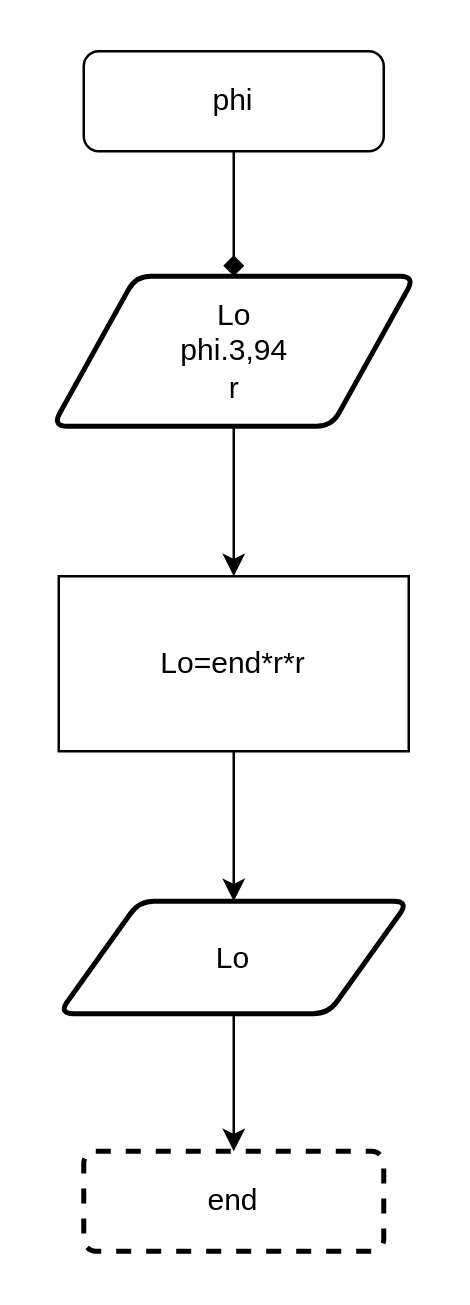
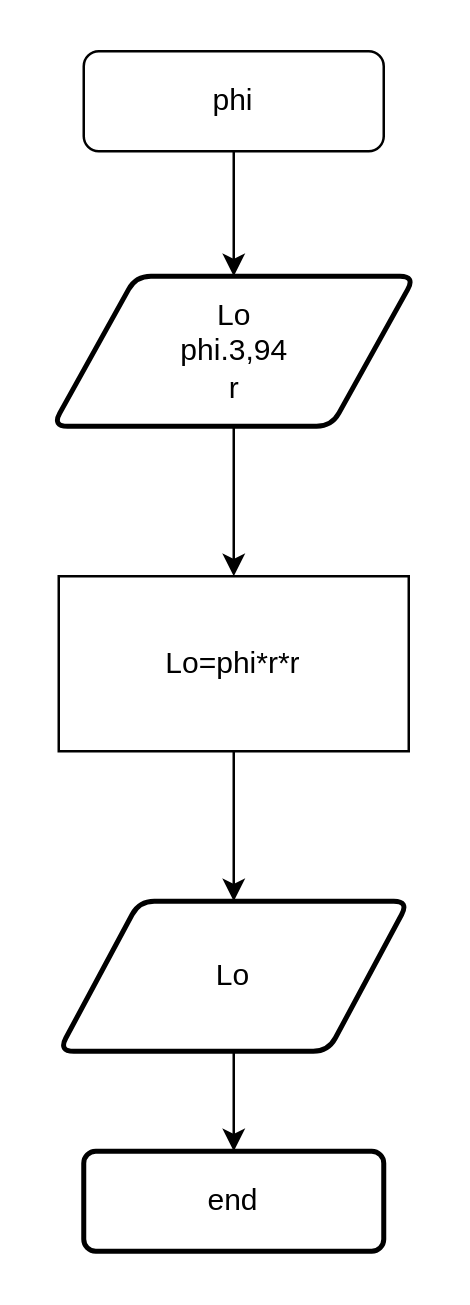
(234, 256) -> (234, 257)
(234, 664) -> (234, 664)
(234, 958) -> (234, 976)
(234, 1201) -> (234, 1201)
